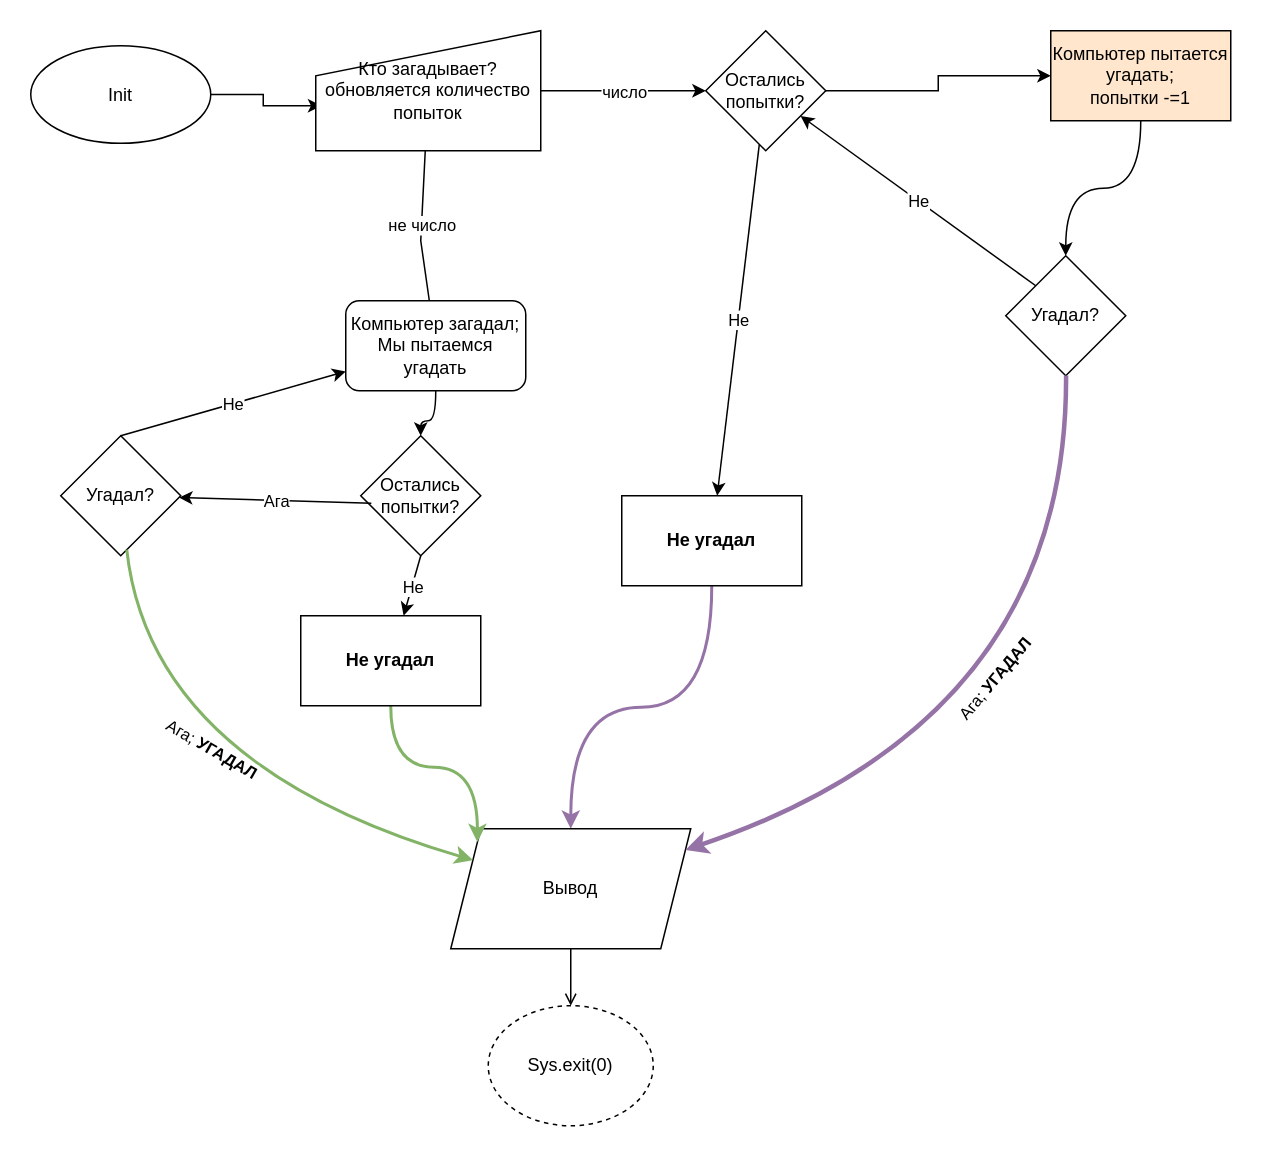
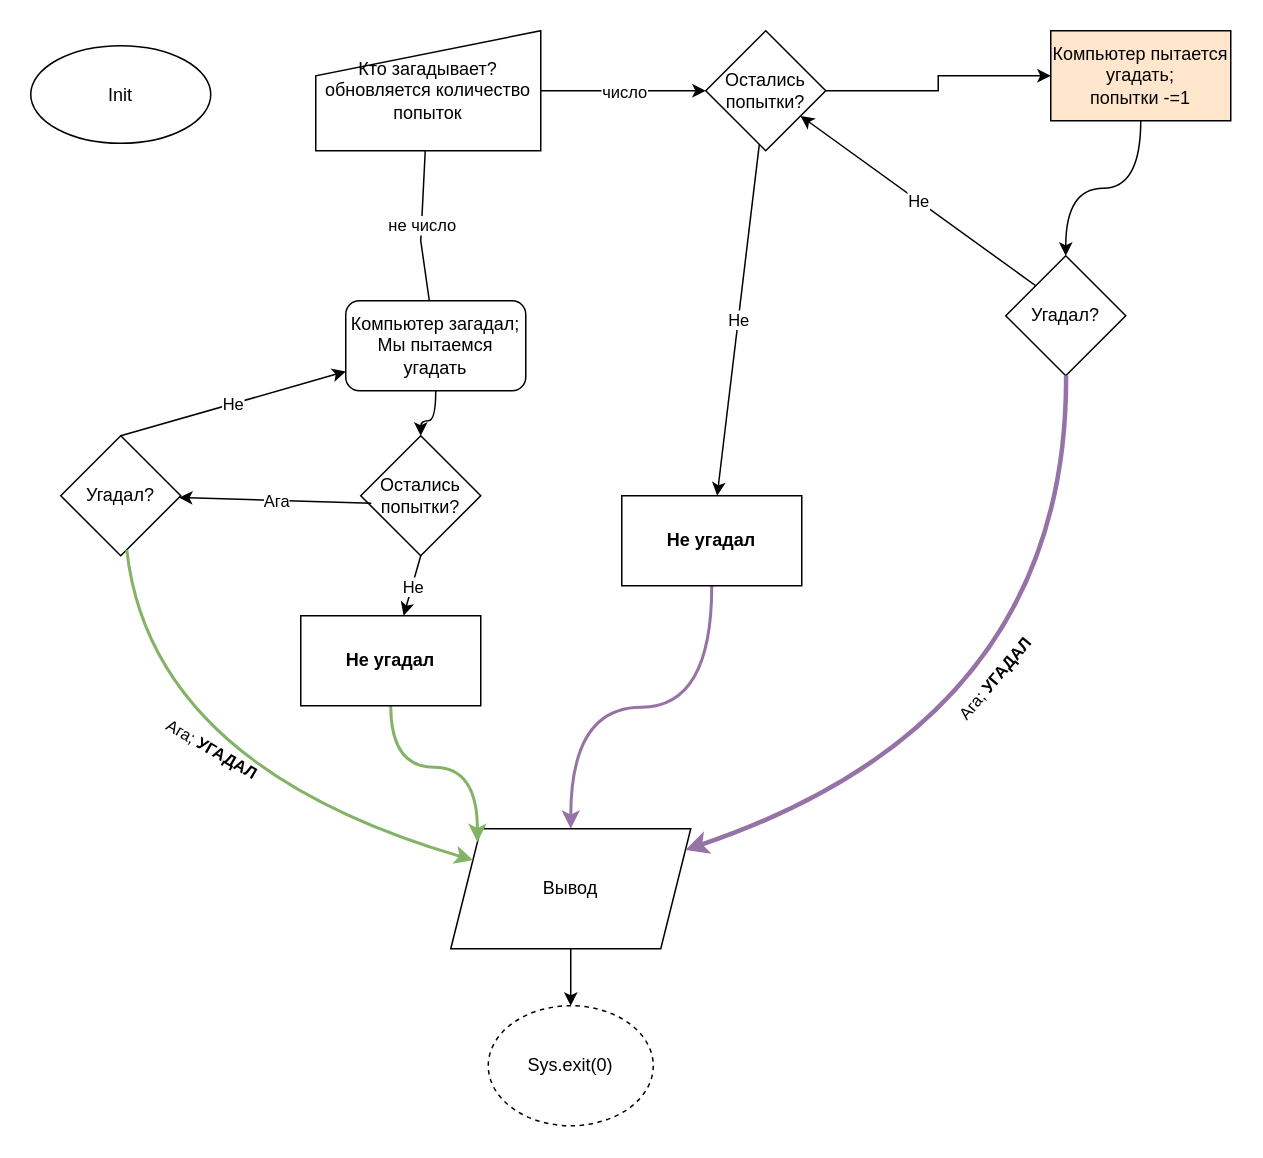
(263, 98) -> none
(571, 996) -> (571, 994)
